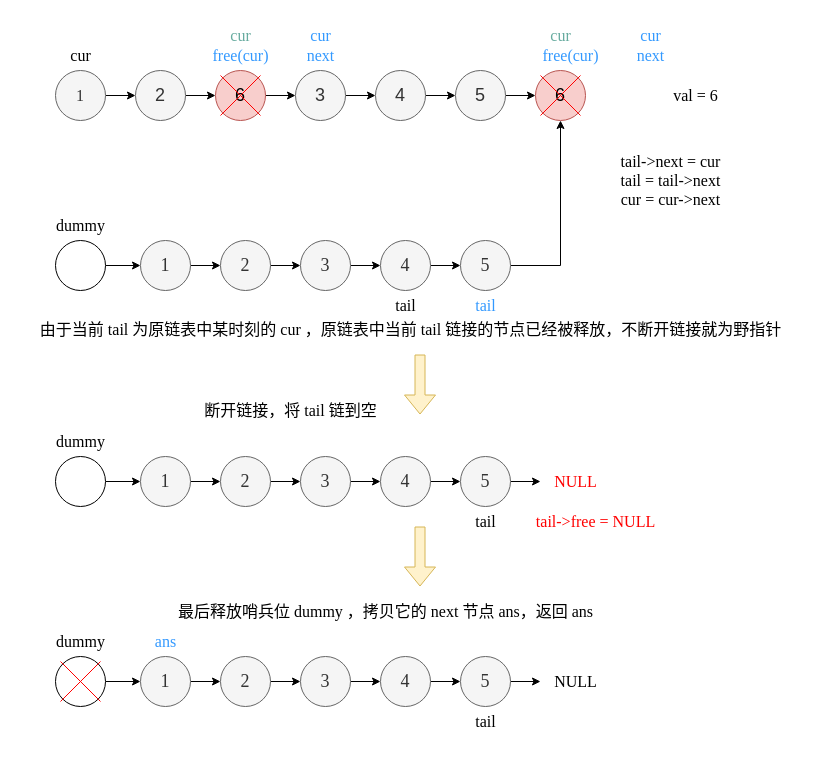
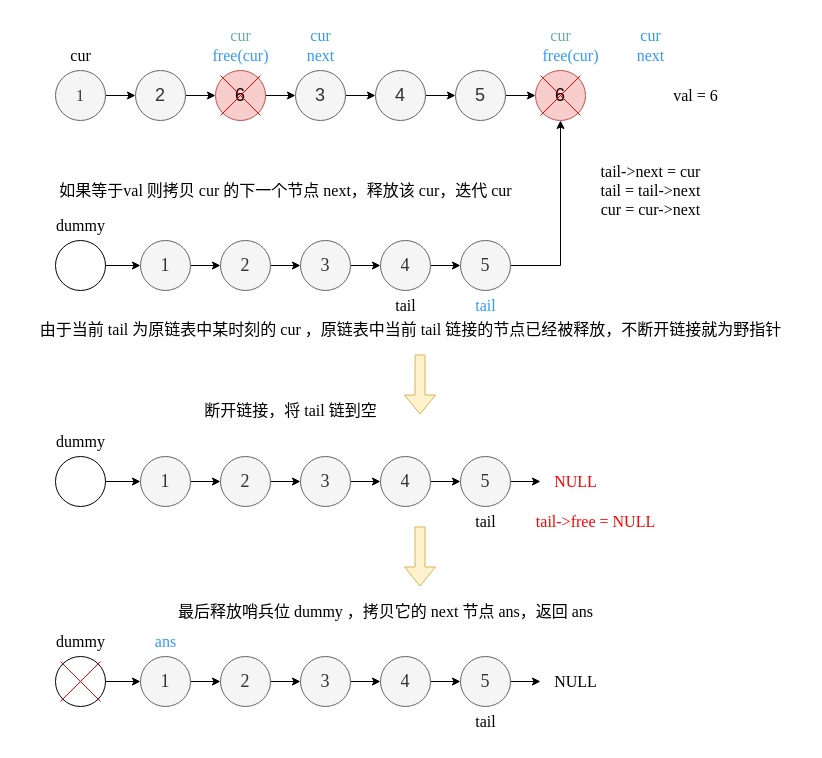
(671, 181) -> (651, 191)
none -> (286, 191)
